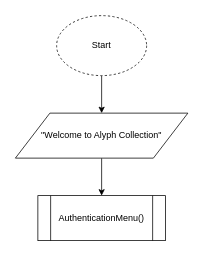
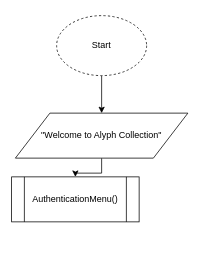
(102, 218) -> (75, 199)
